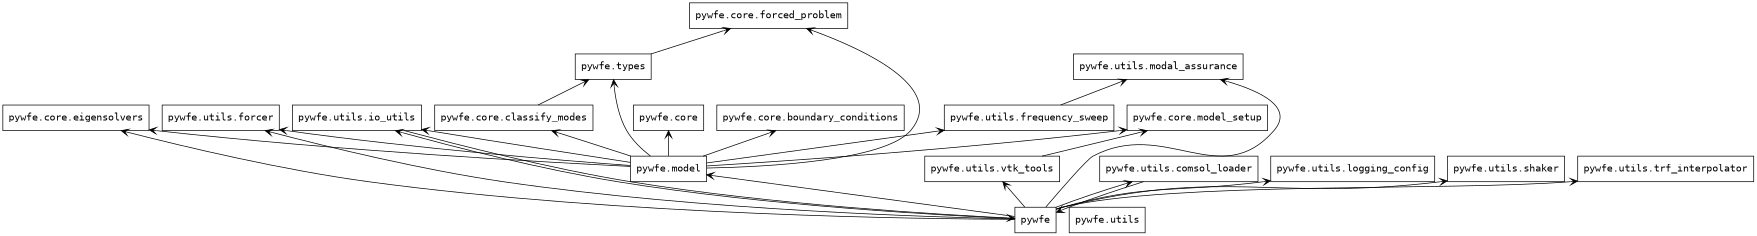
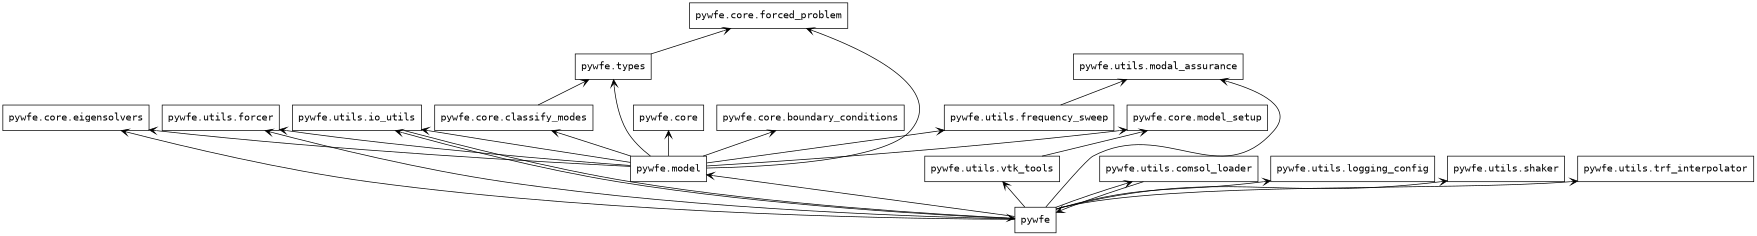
(1107, 220) -> none
